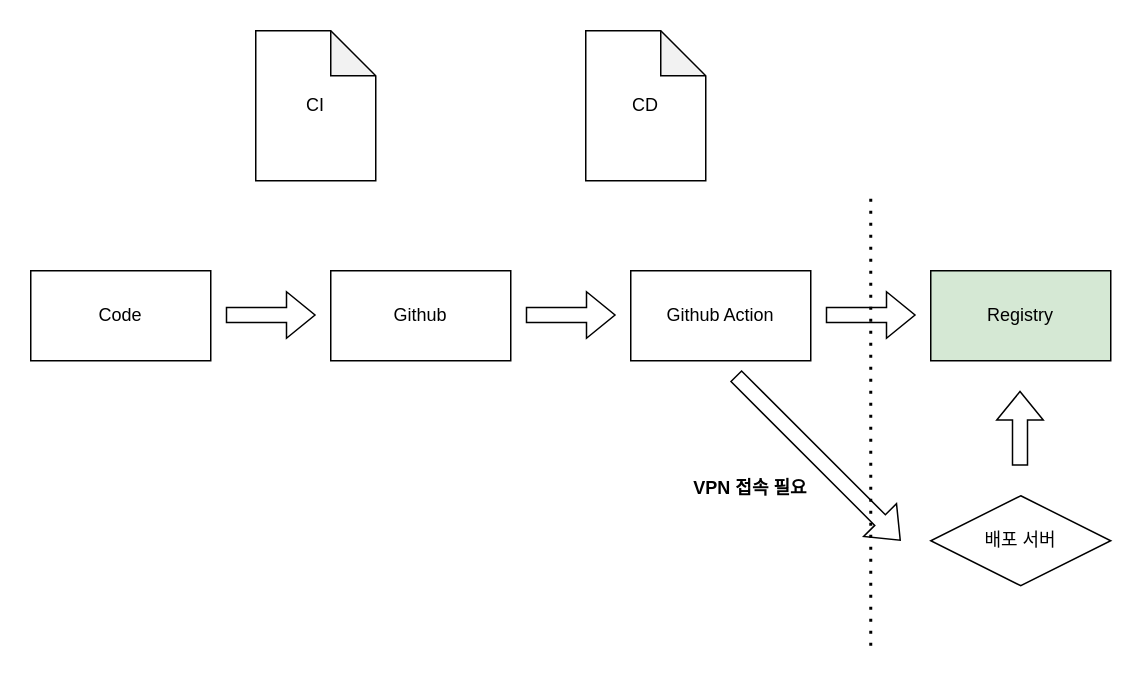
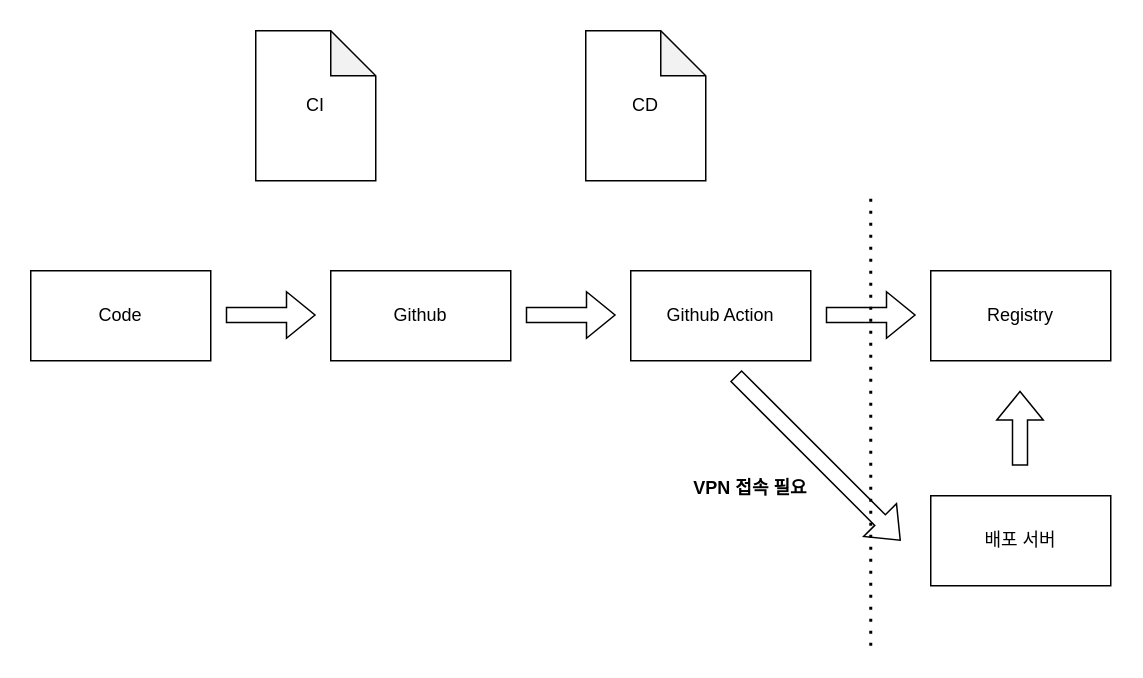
(1021, 316) -> (1021, 316)
(1021, 541) -> (1021, 541)
